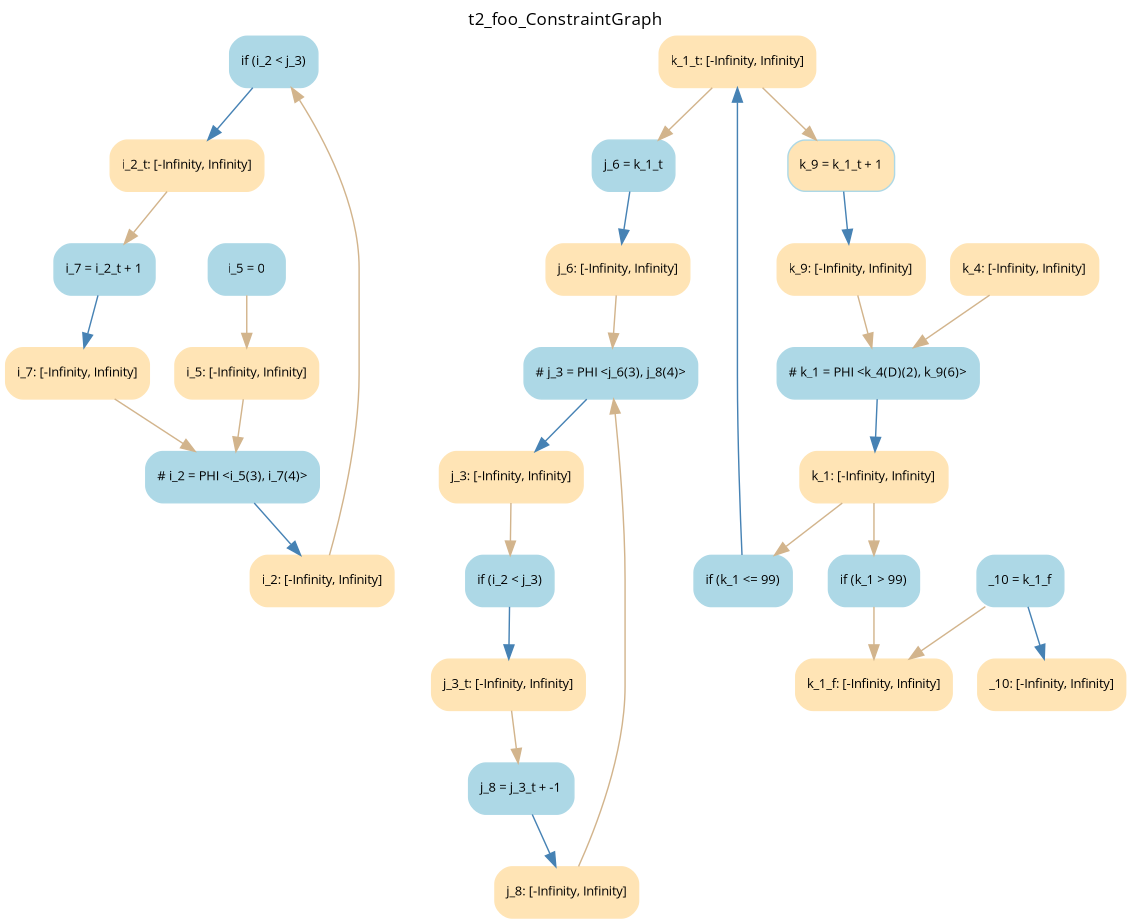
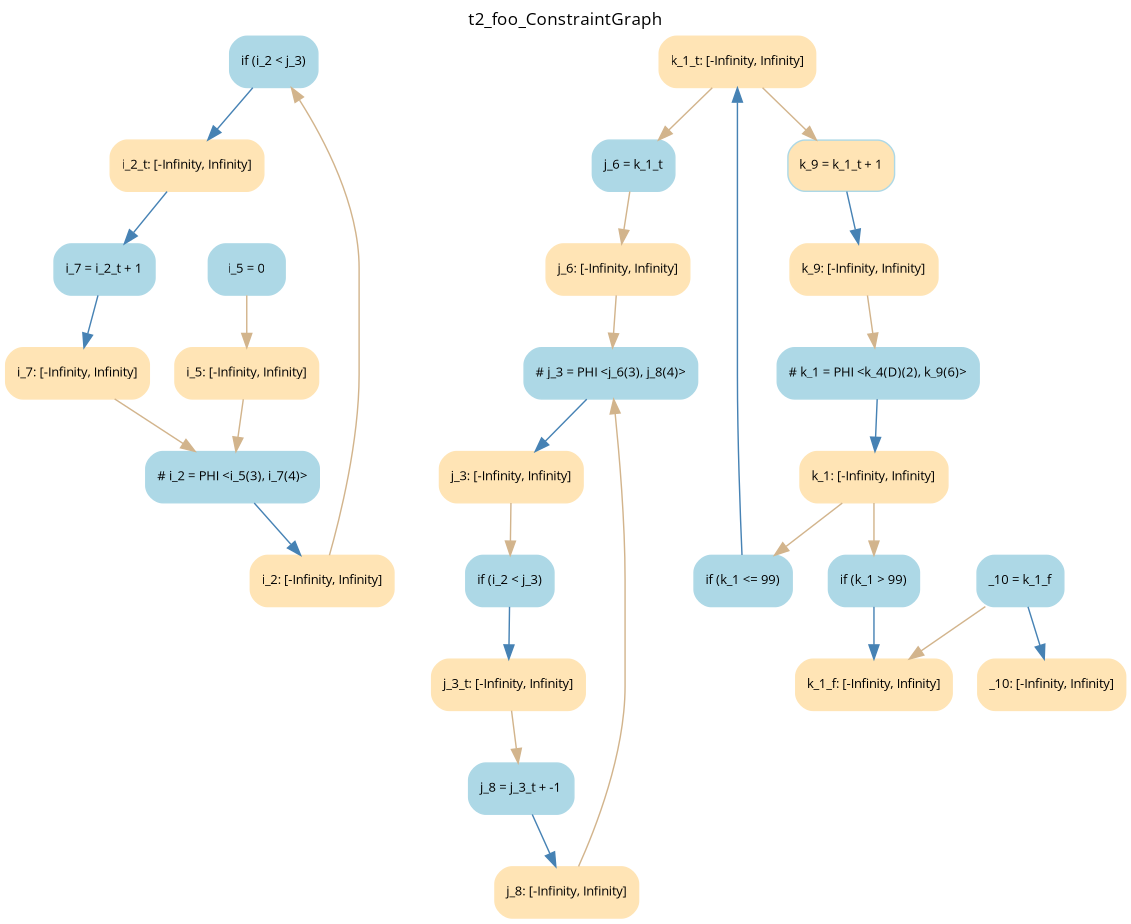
(627, 211) -> (627, 211)
(150, 212) -> (150, 212)
(1025, 270) -> none
(874, 626) -> (874, 626)
